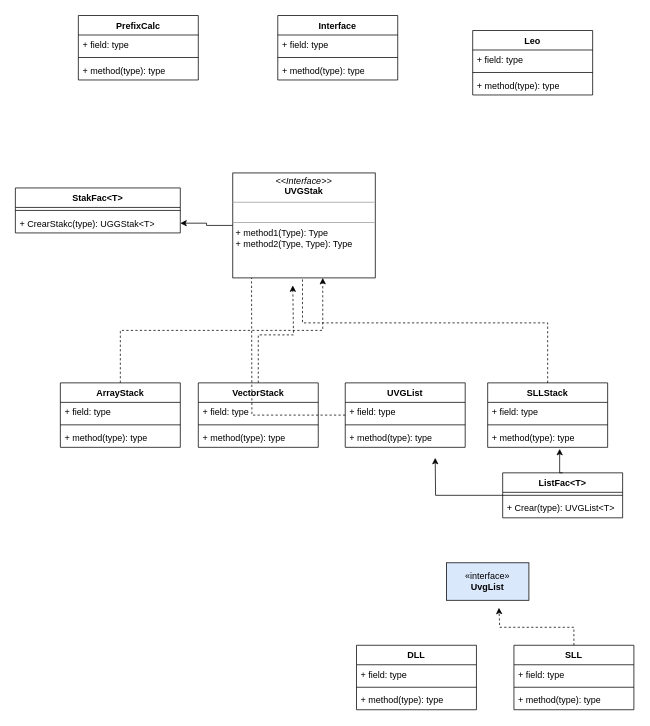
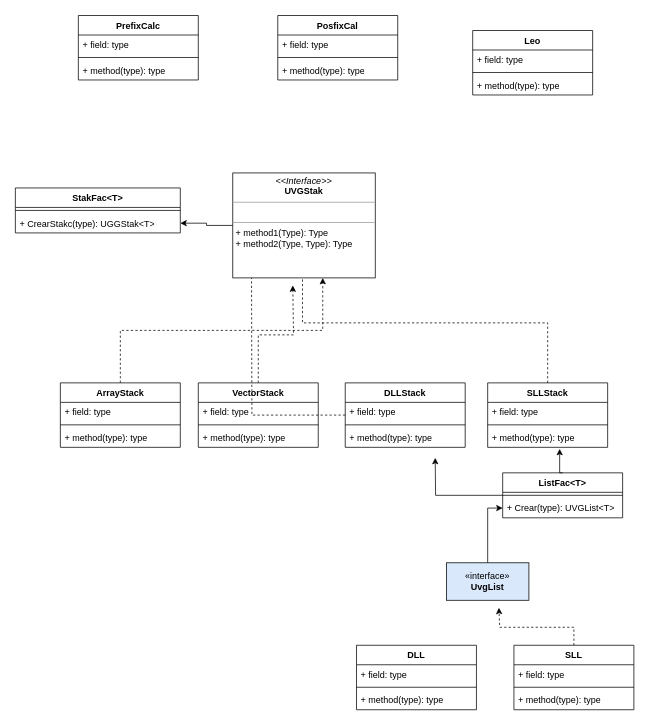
(338, 26) -> (338, 26)
(405, 394) -> (405, 394)
none -> (488, 530)
